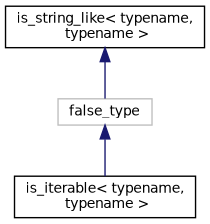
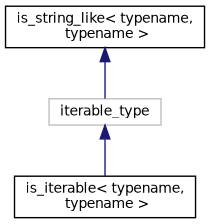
(105, 112) -> (105, 112)
